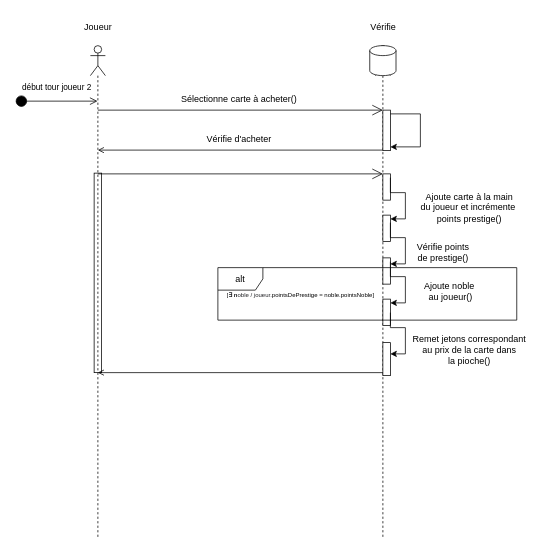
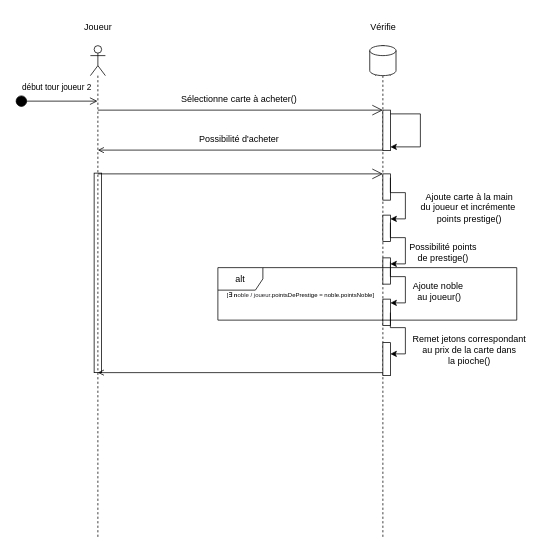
(239, 139) -> (239, 139)
(443, 252) -> (443, 252)
(450, 291) -> (439, 291)
